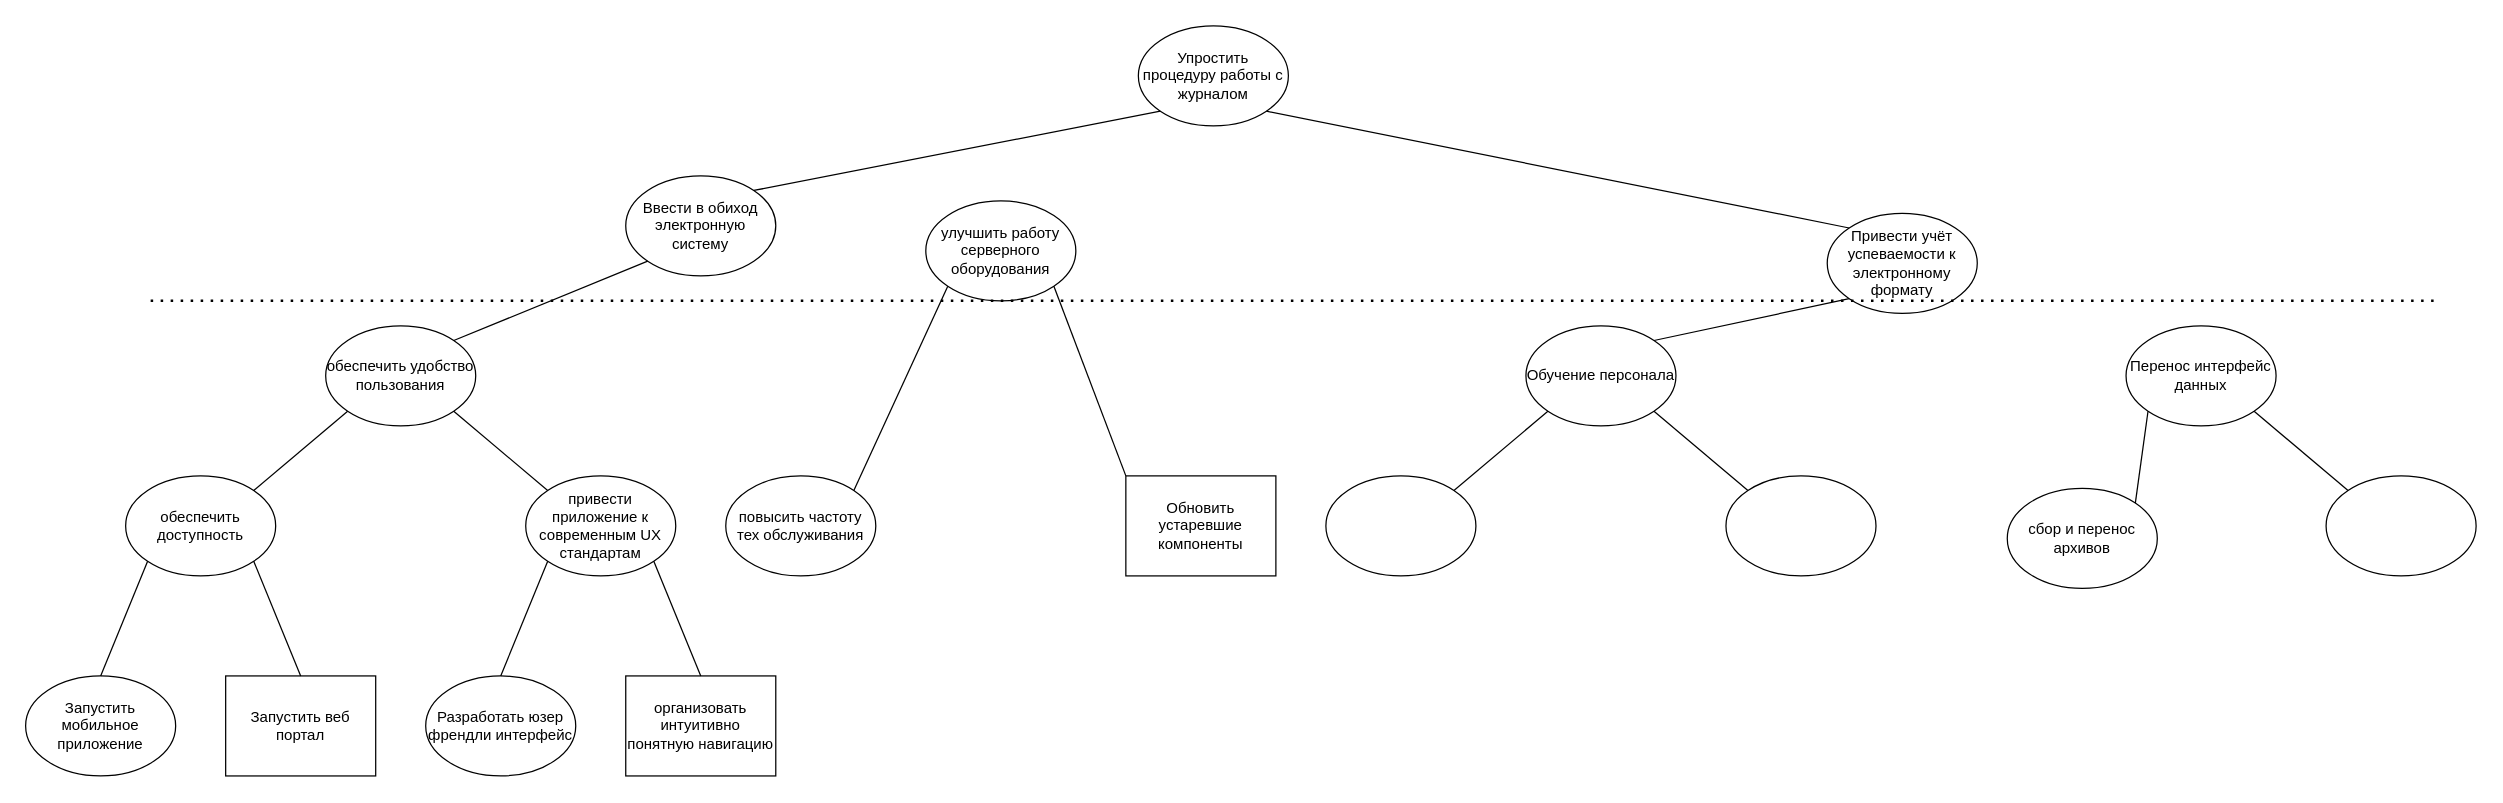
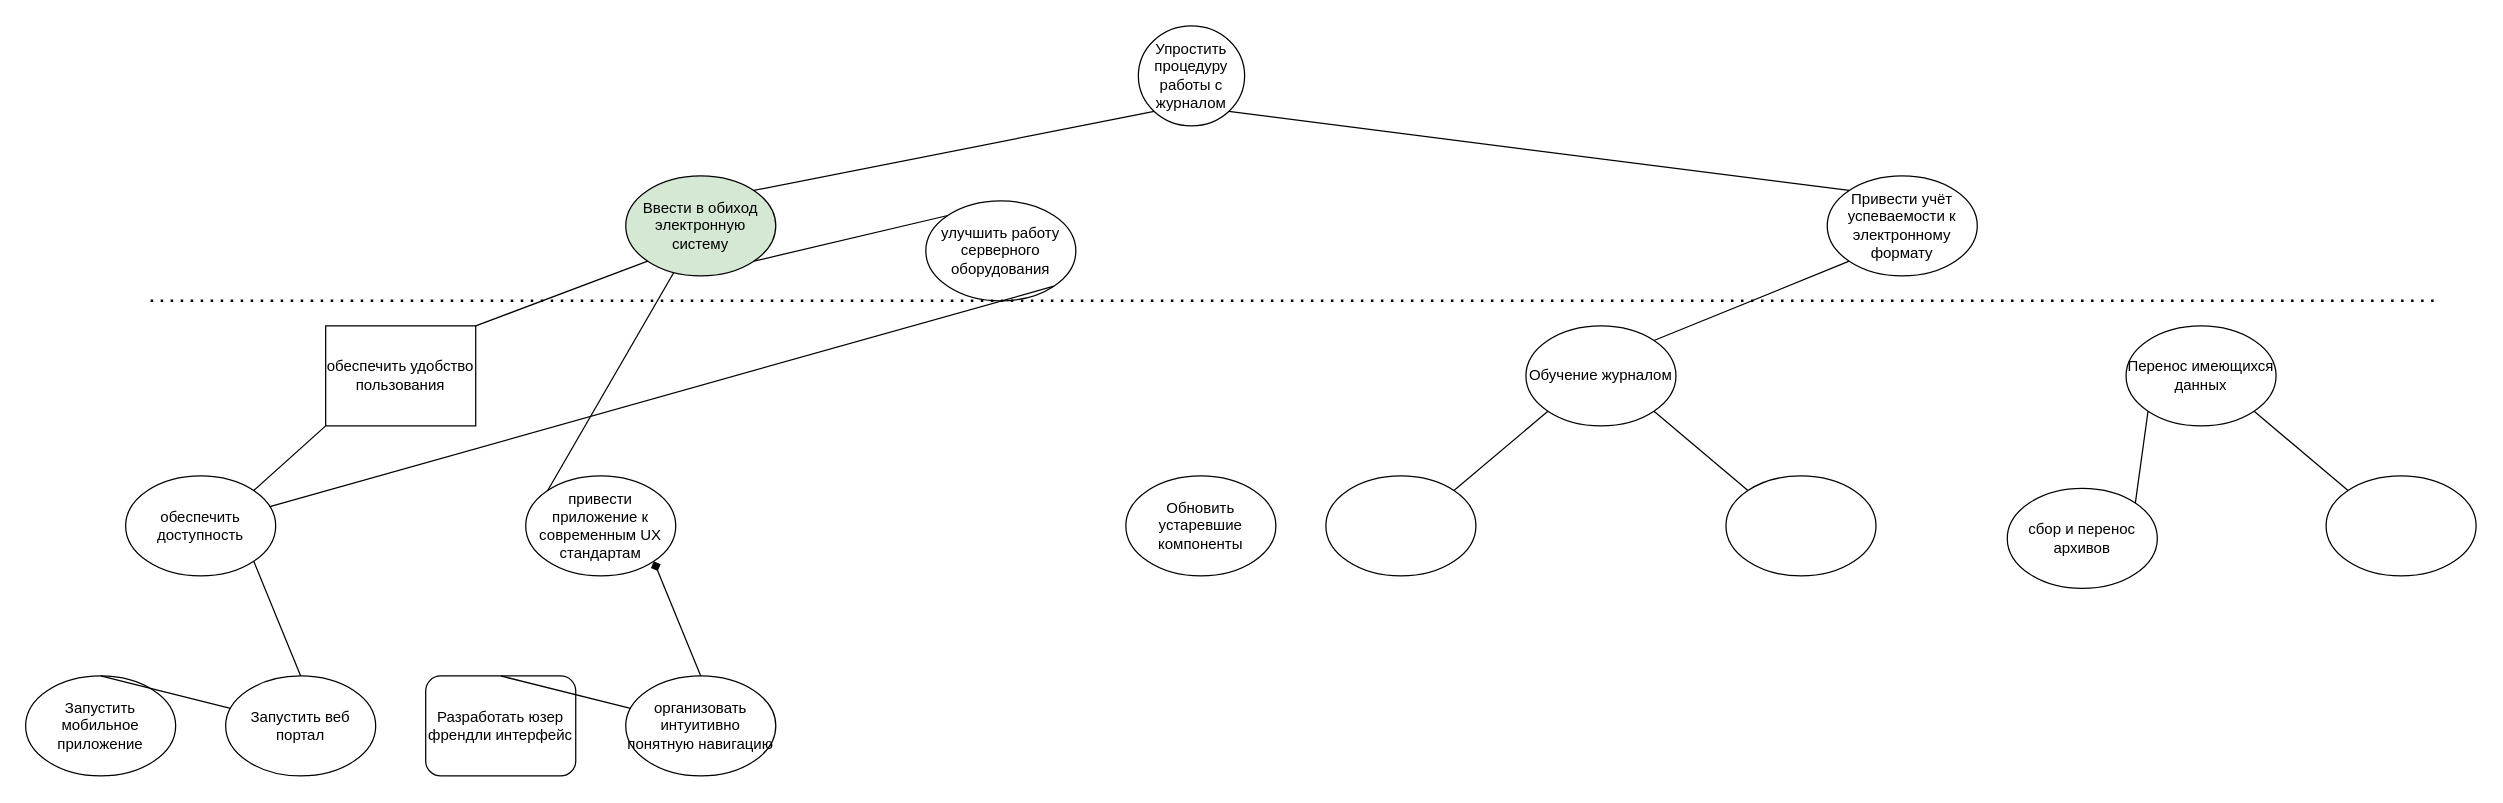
(1213, 76) -> (1191, 76)
(701, 226) -> (701, 226)
none -> (851, 238)
(1902, 263) -> (1902, 226)
(401, 376) -> (401, 376)
(1601, 376) -> (1601, 376)
(2201, 376) -> (2201, 376)
(1090, 381) -> (632, 405)
(901, 388) -> none
(501, 451) -> (610, 382)
(801, 526) -> none
(1201, 526) -> (1201, 526)
(656, 566) -> (657, 570)
(124, 619) -> (165, 692)
(524, 619) -> (565, 692)
(301, 726) -> (301, 726)
(501, 726) -> (501, 726)
(701, 726) -> (701, 726)
